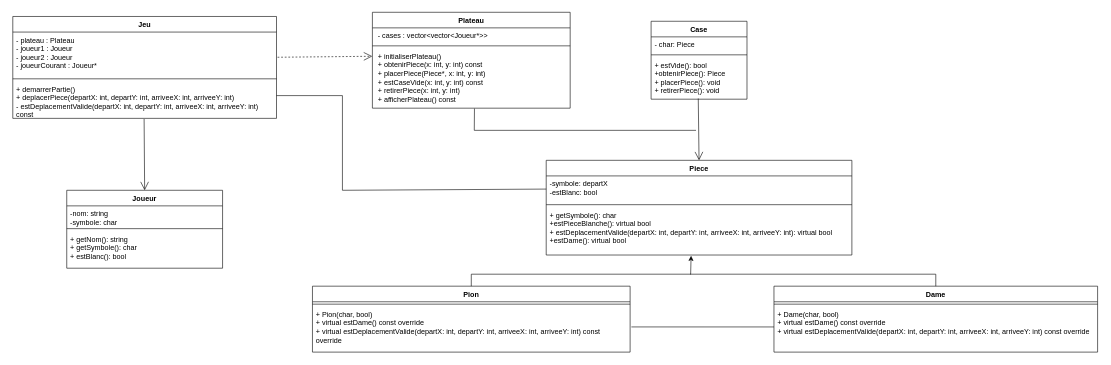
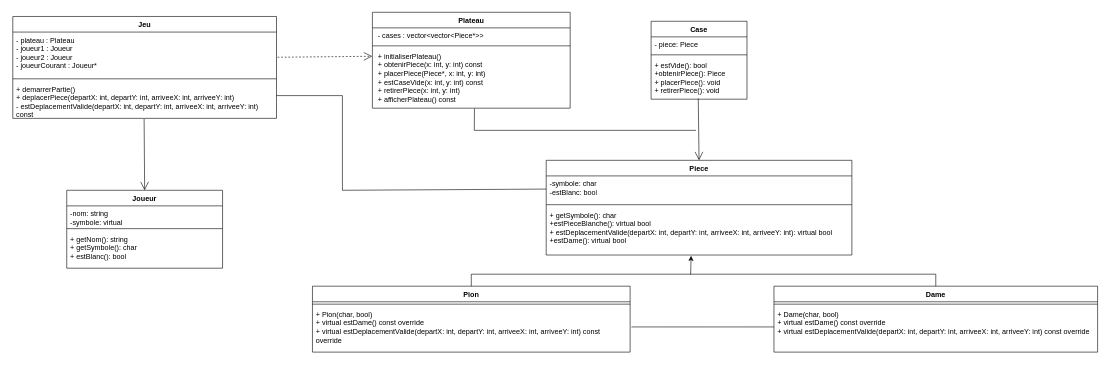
(439, 36) -> (436, 36)
(677, 45) -> (678, 45)
(581, 189) -> (576, 189)
(95, 219) -> (99, 219)
